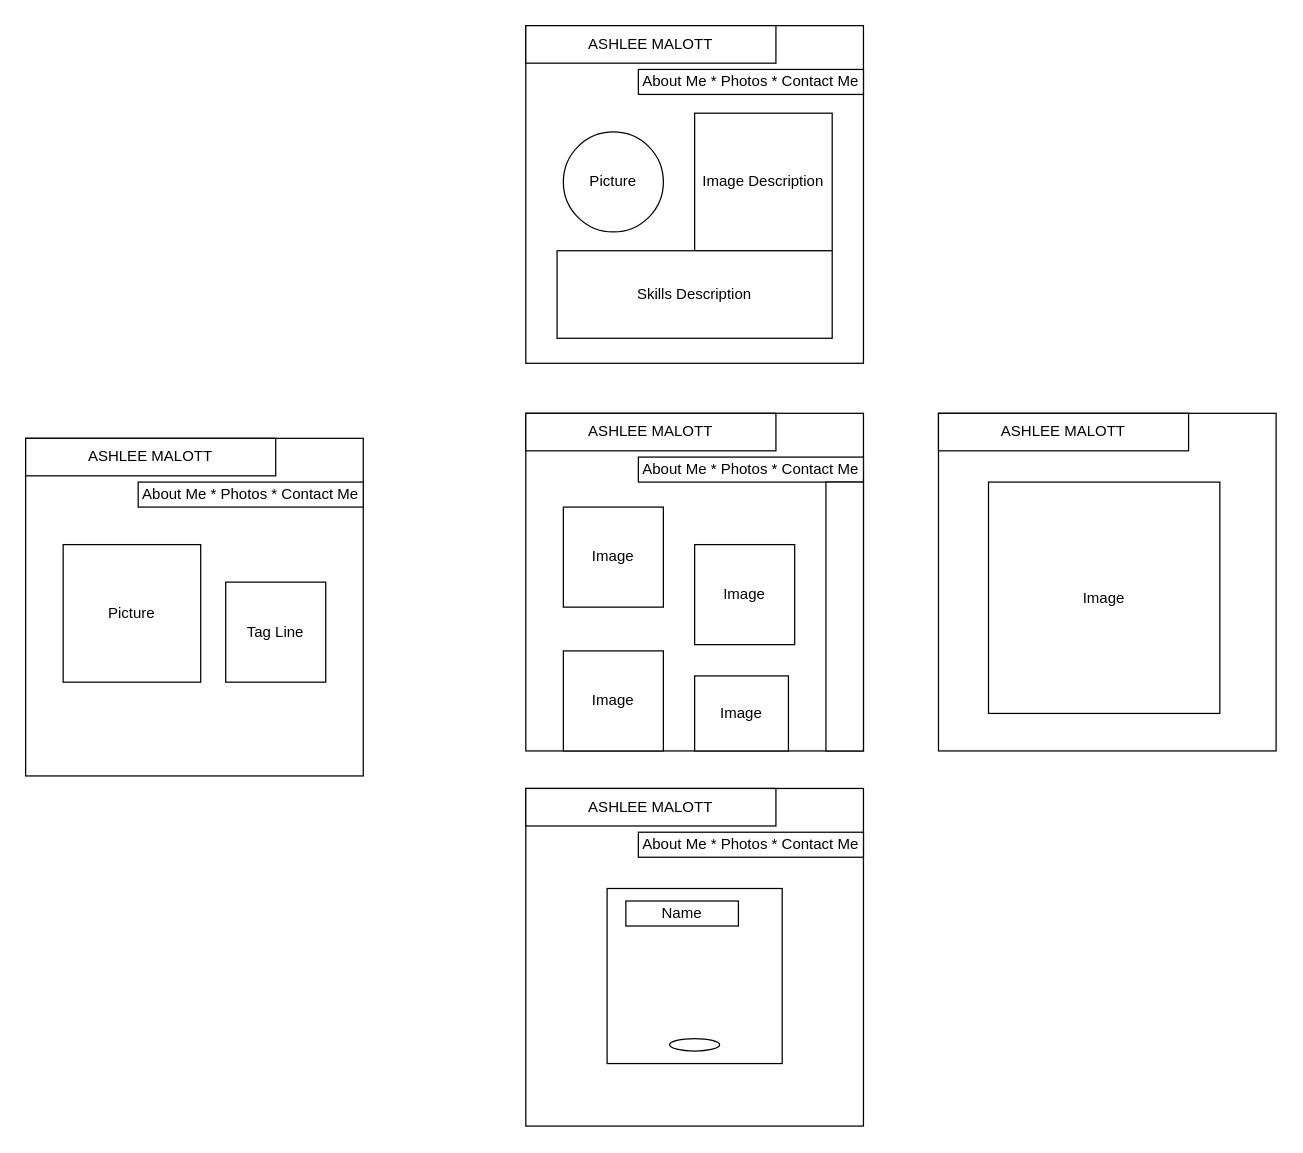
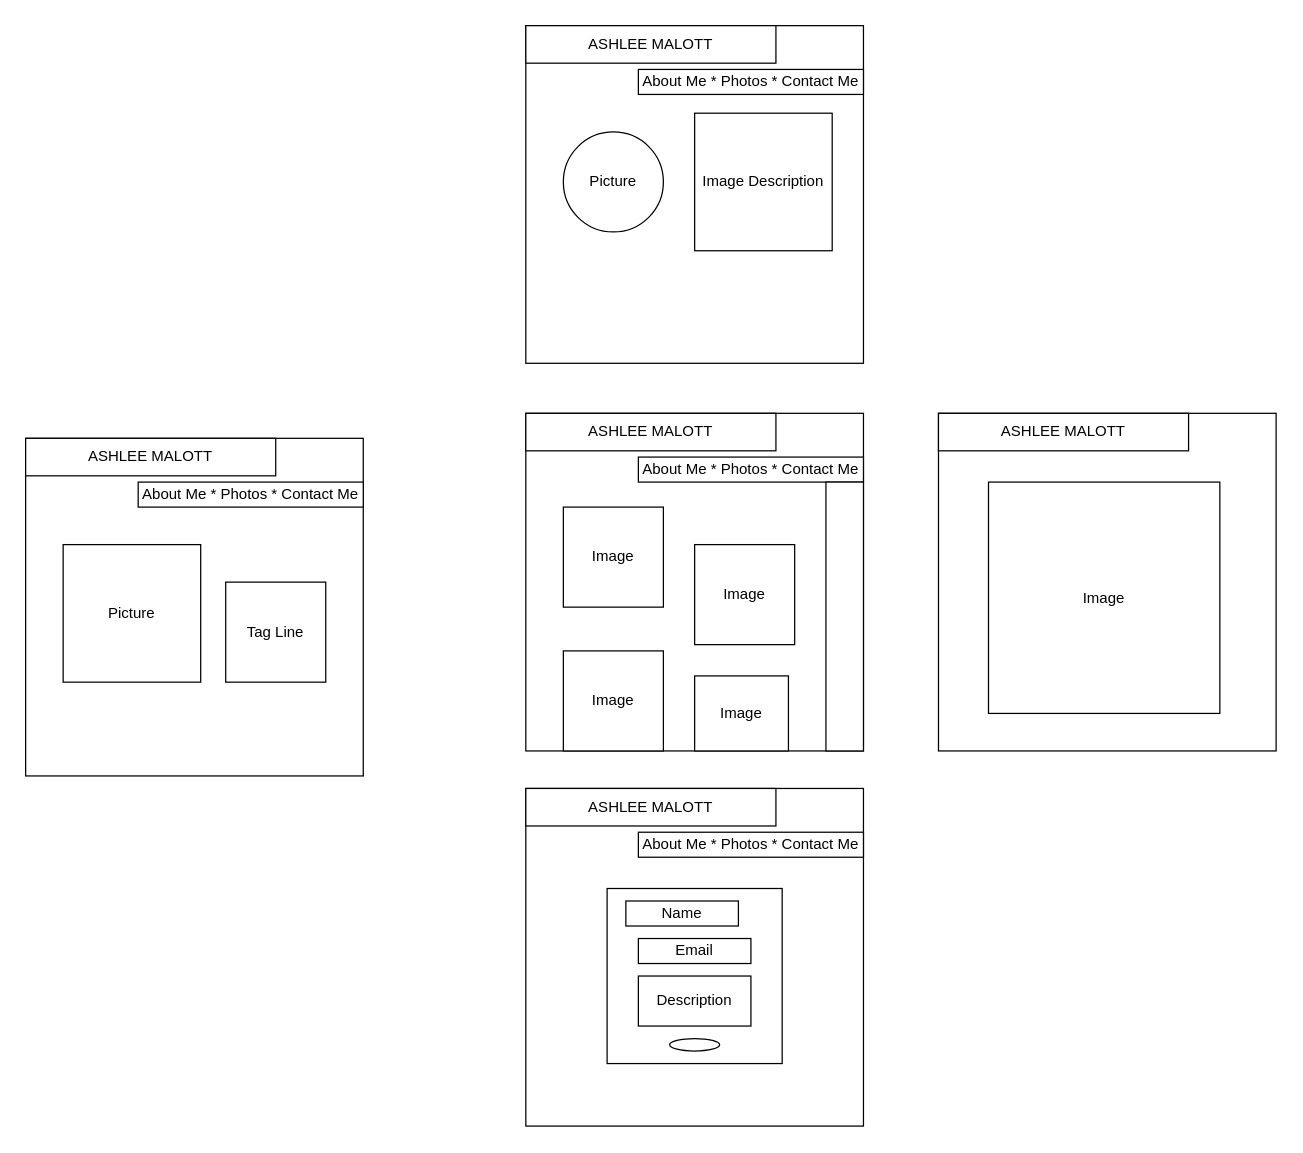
(694, 294) -> none
none -> (694, 951)
none -> (694, 1001)
